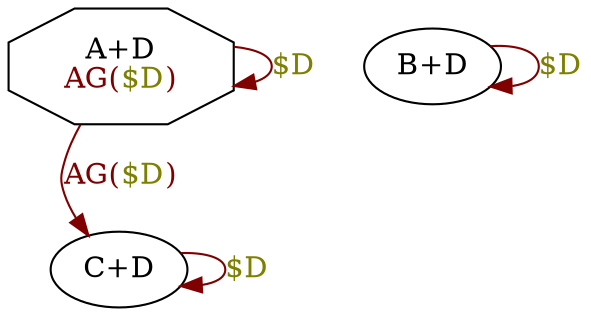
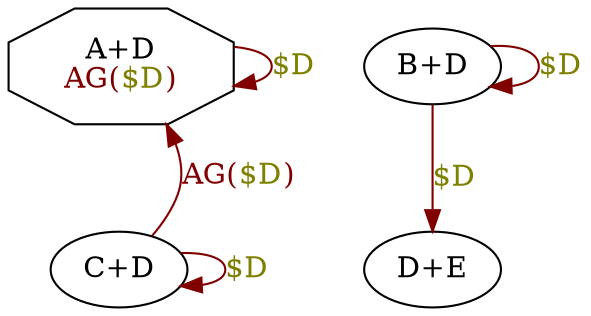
(62, 171) -> (178, 193)
none -> (433, 270)
